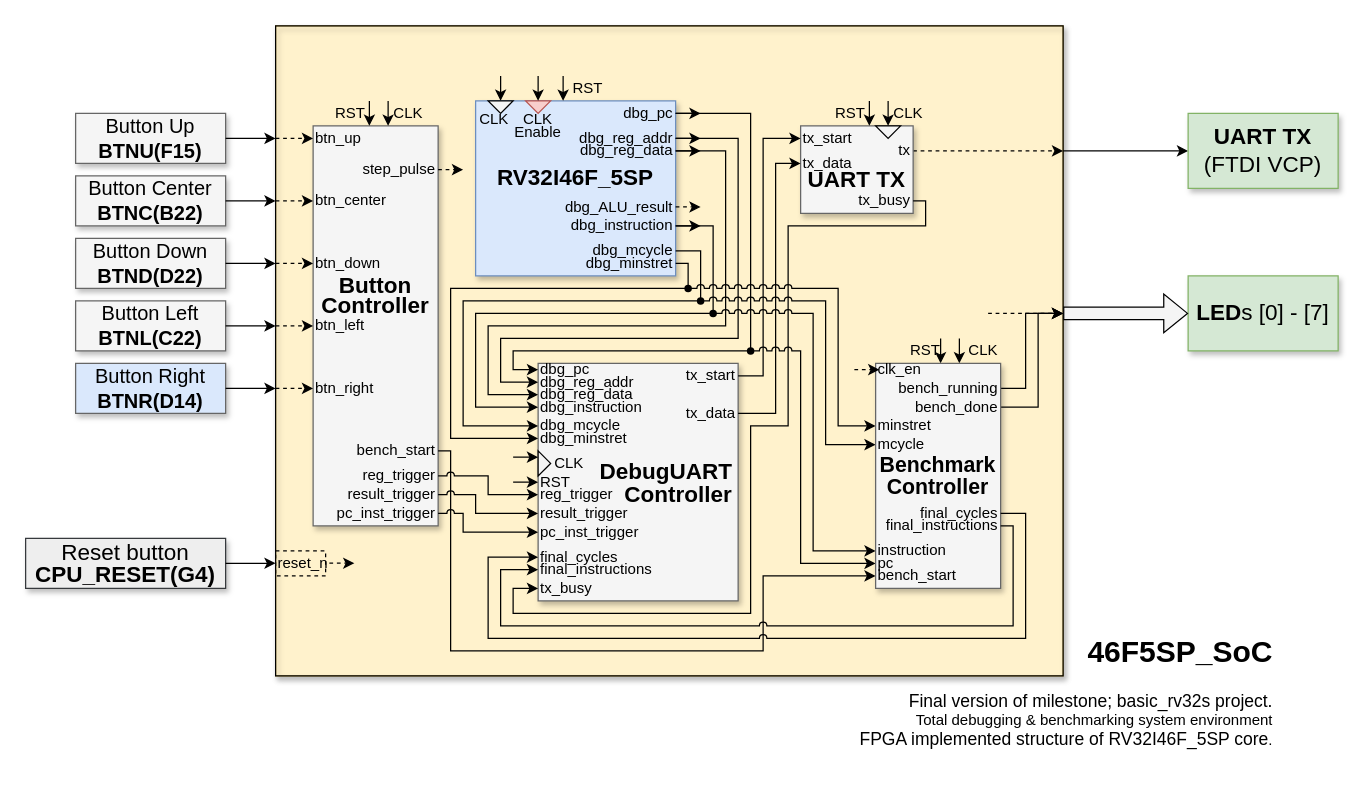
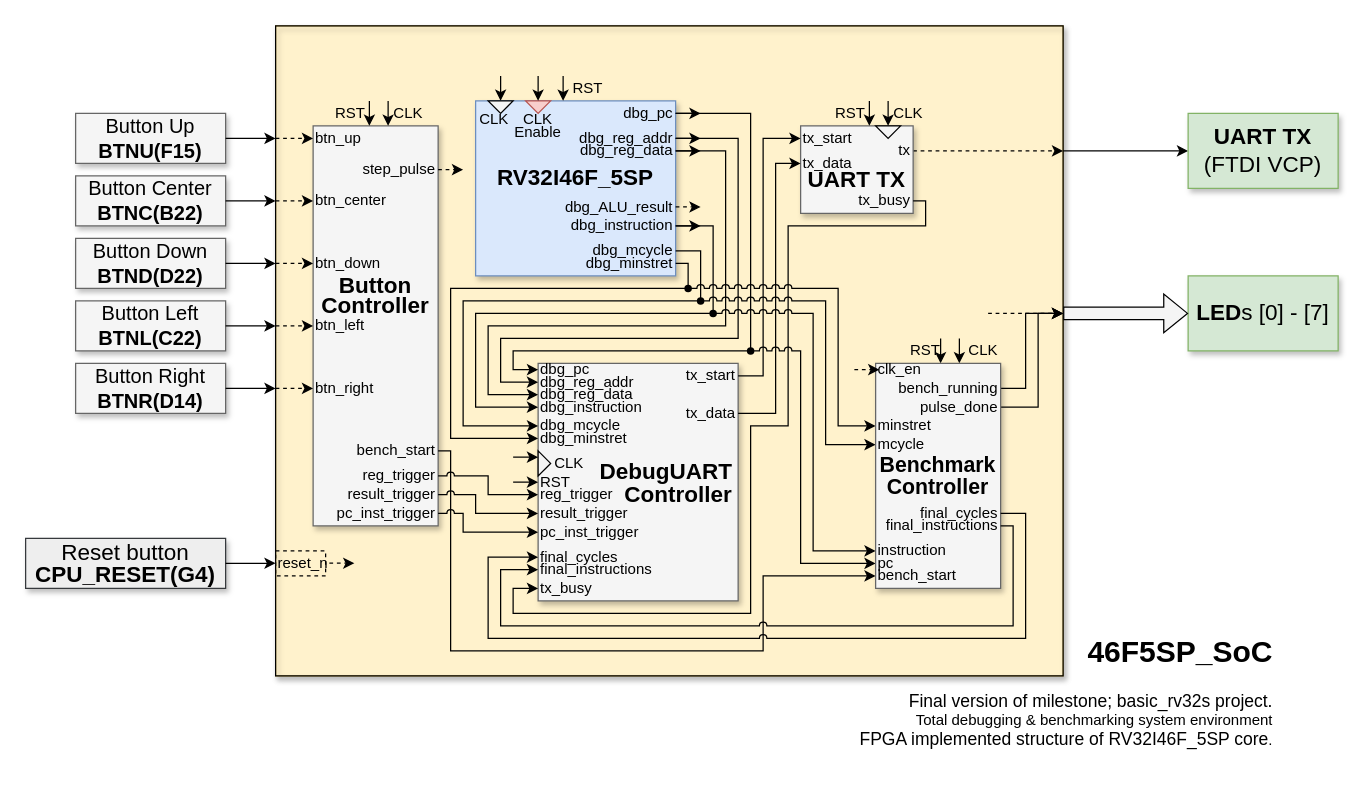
(151, 388) -> (151, 388)
(956, 407) -> (958, 407)
